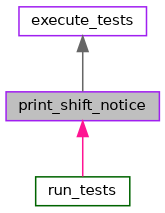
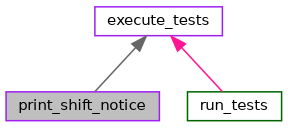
(83, 157) -> (202, 69)
